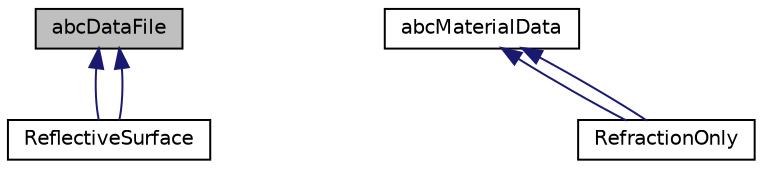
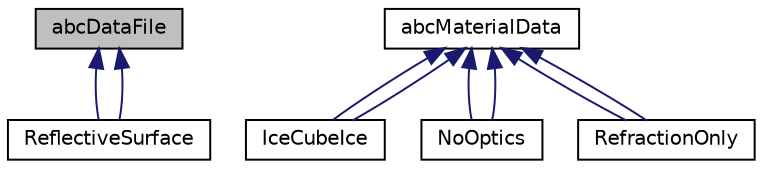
none -> (315, 140)
none -> (482, 140)
